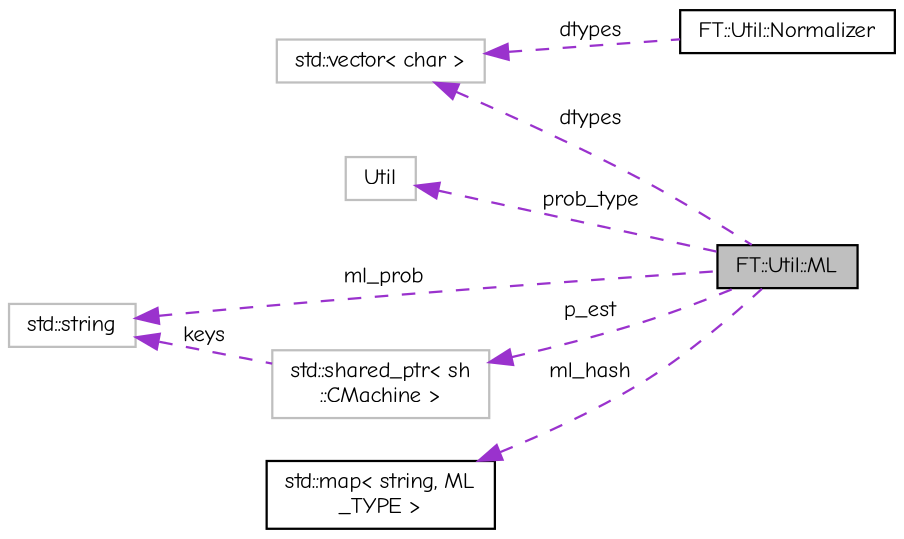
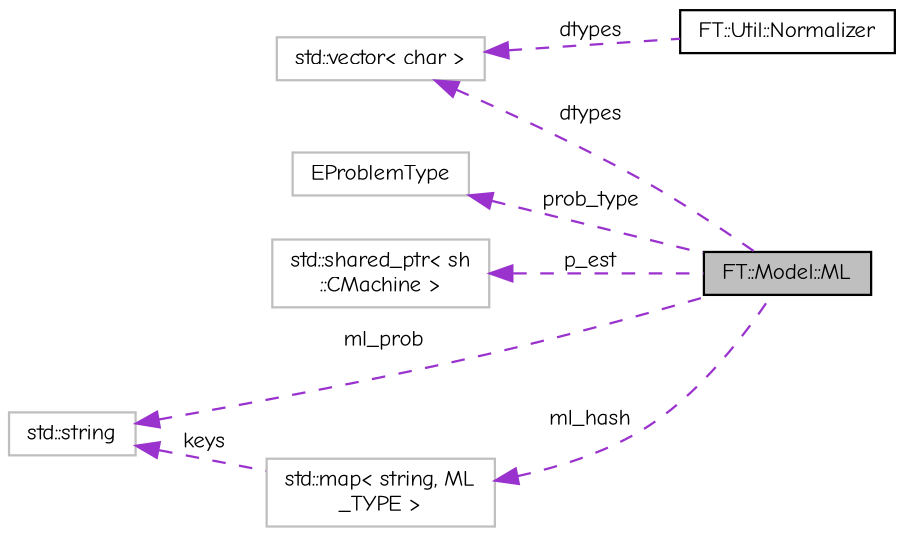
(381, 179) -> (381, 174)
(788, 267) -> (788, 273)
(216, 353) -> (213, 461)
(381, 495) -> (381, 493)
